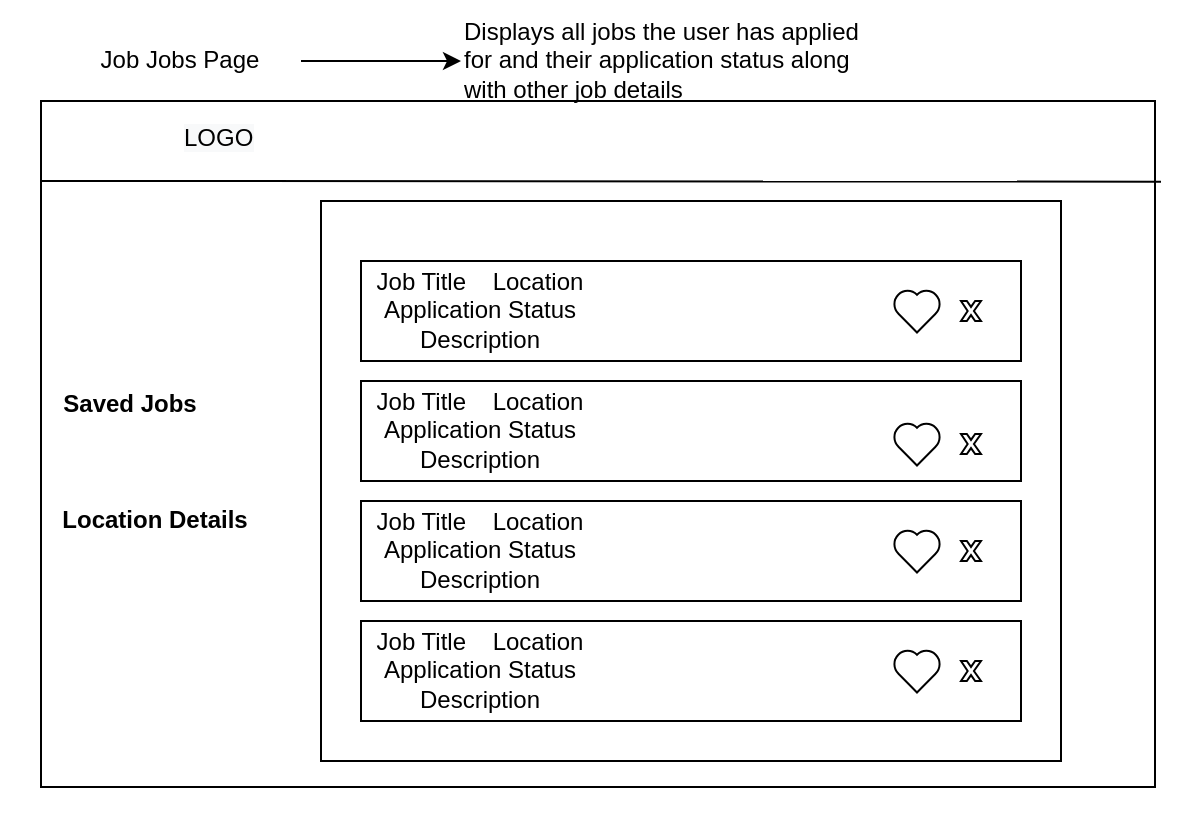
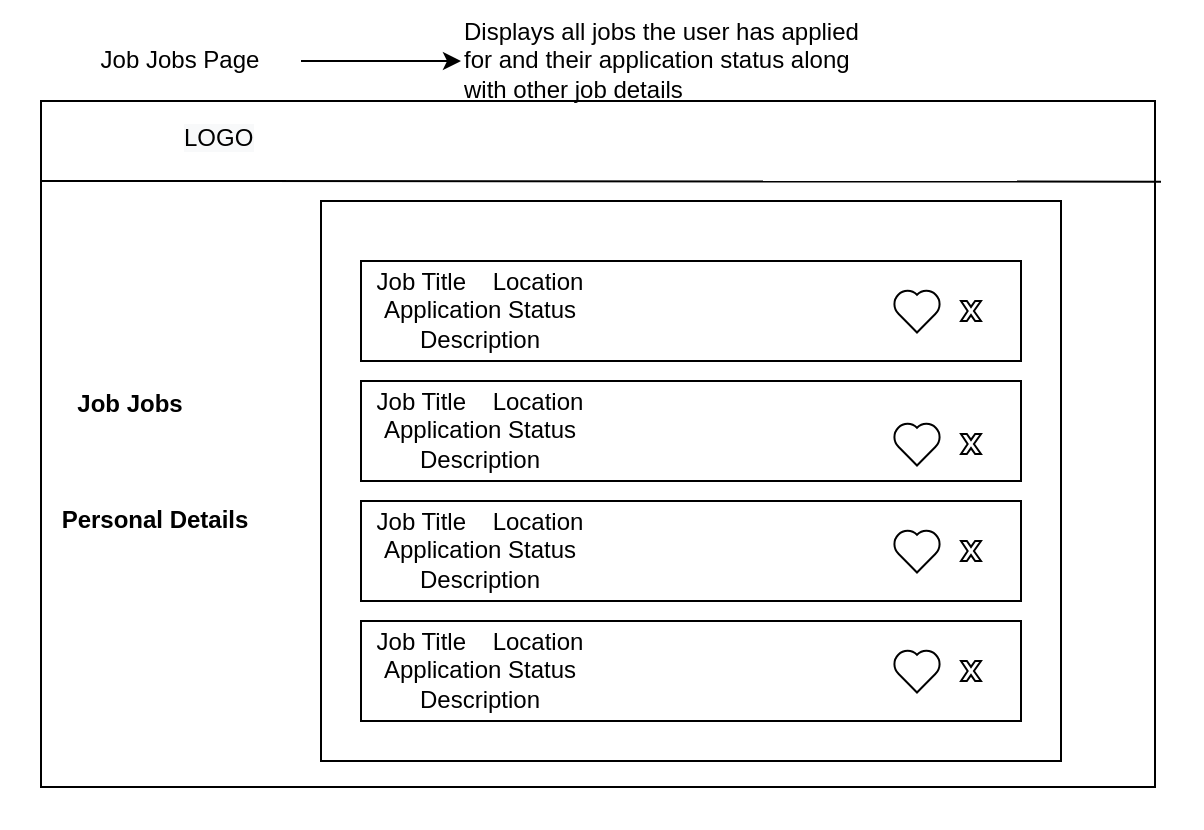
(131, 405) -> (131, 405)
(156, 521) -> (156, 521)
